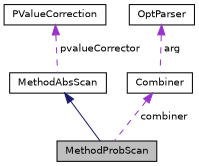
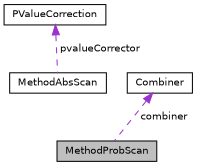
(162, 15) -> none
(86, 121) -> none
